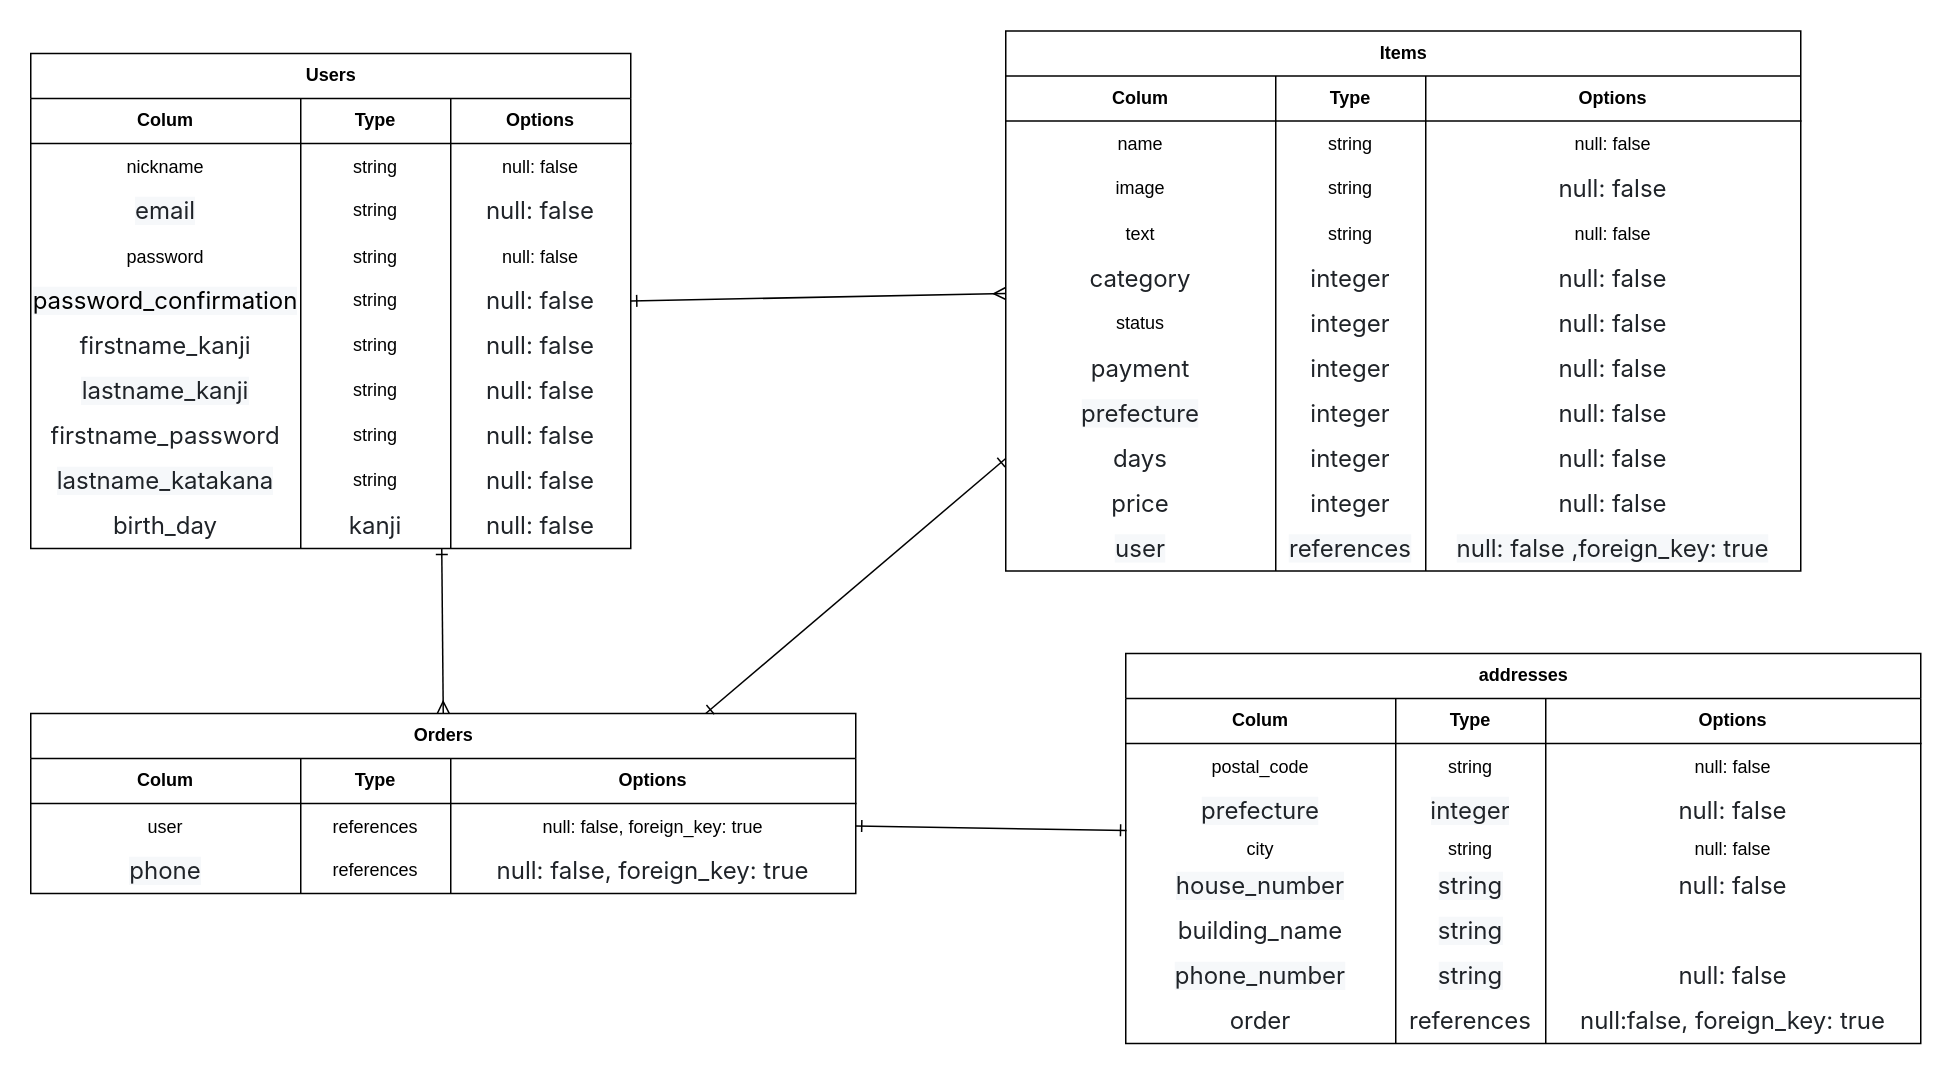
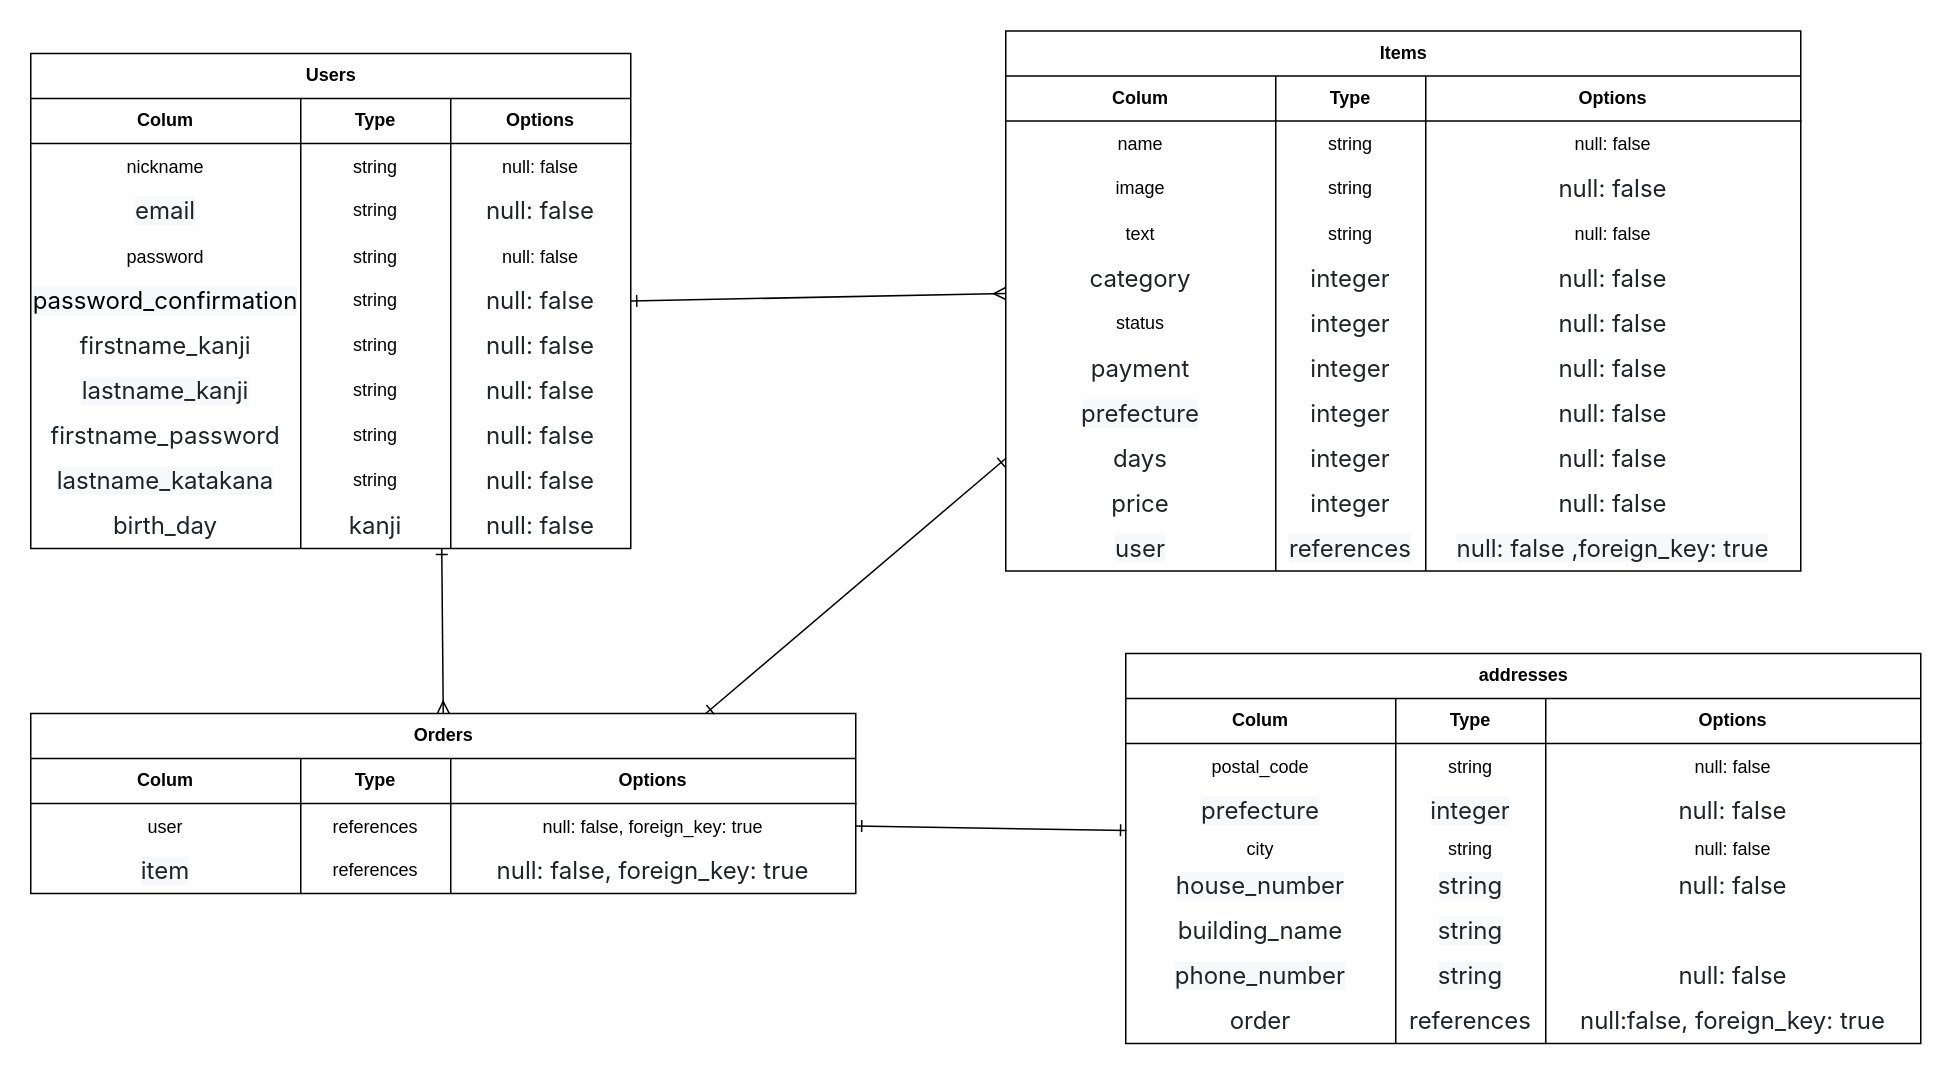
(166, 871) -> (166, 871)
